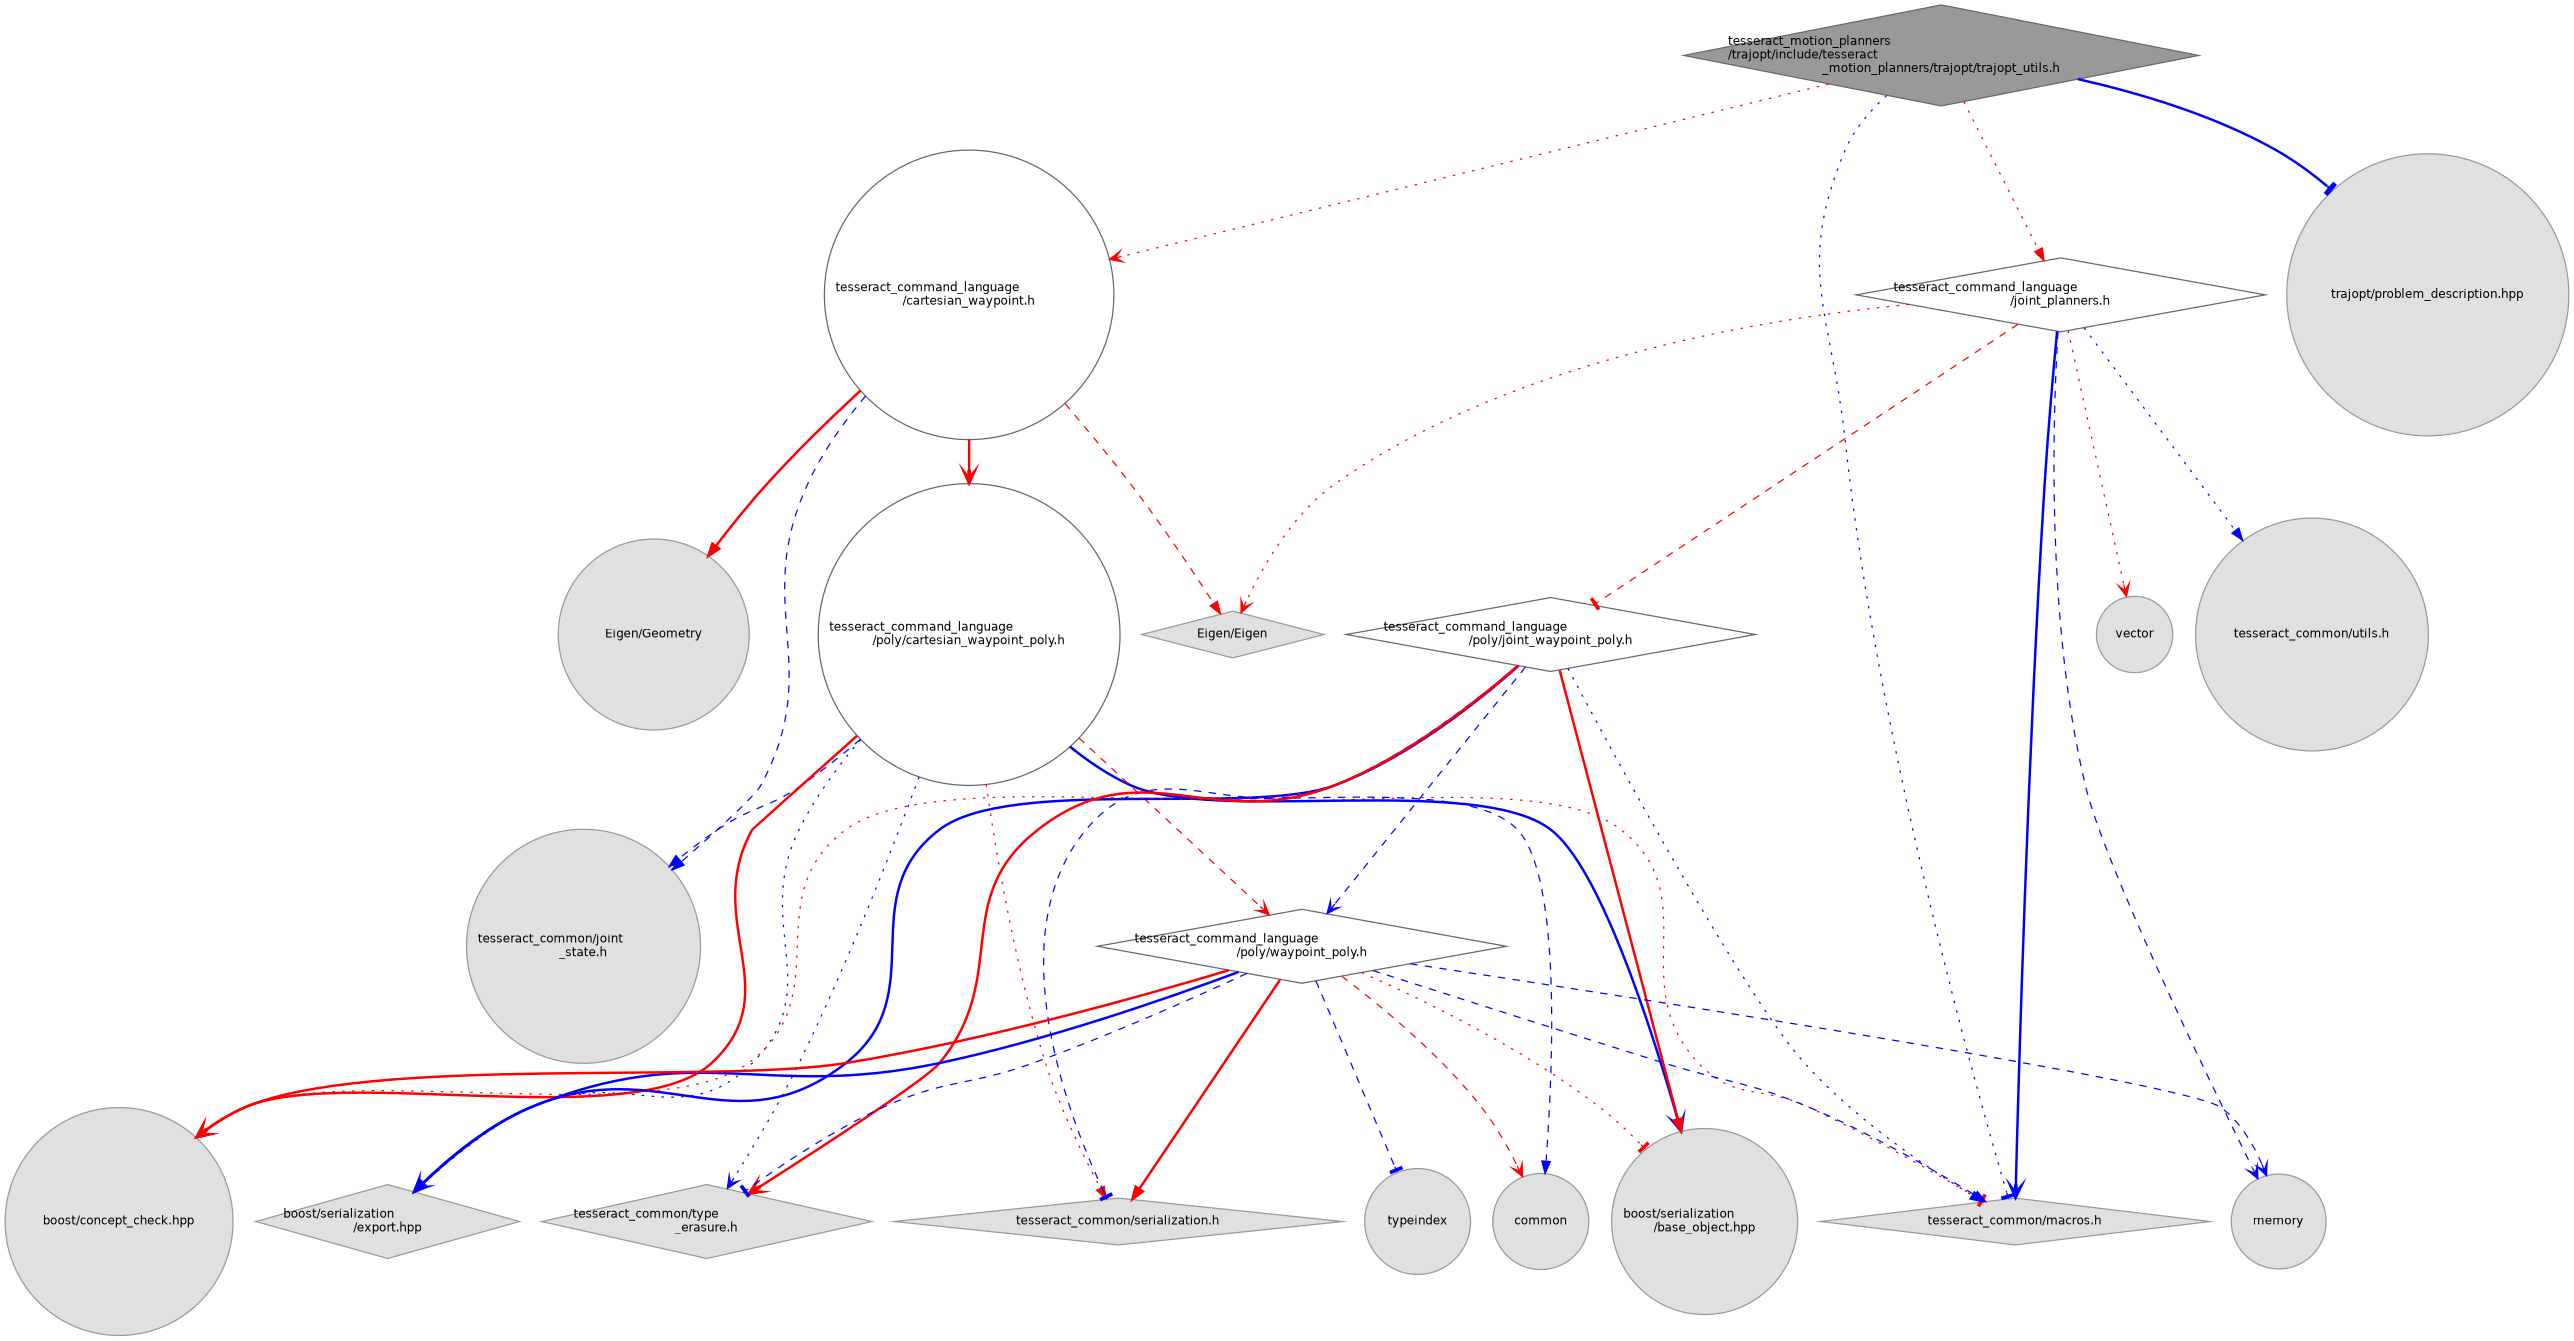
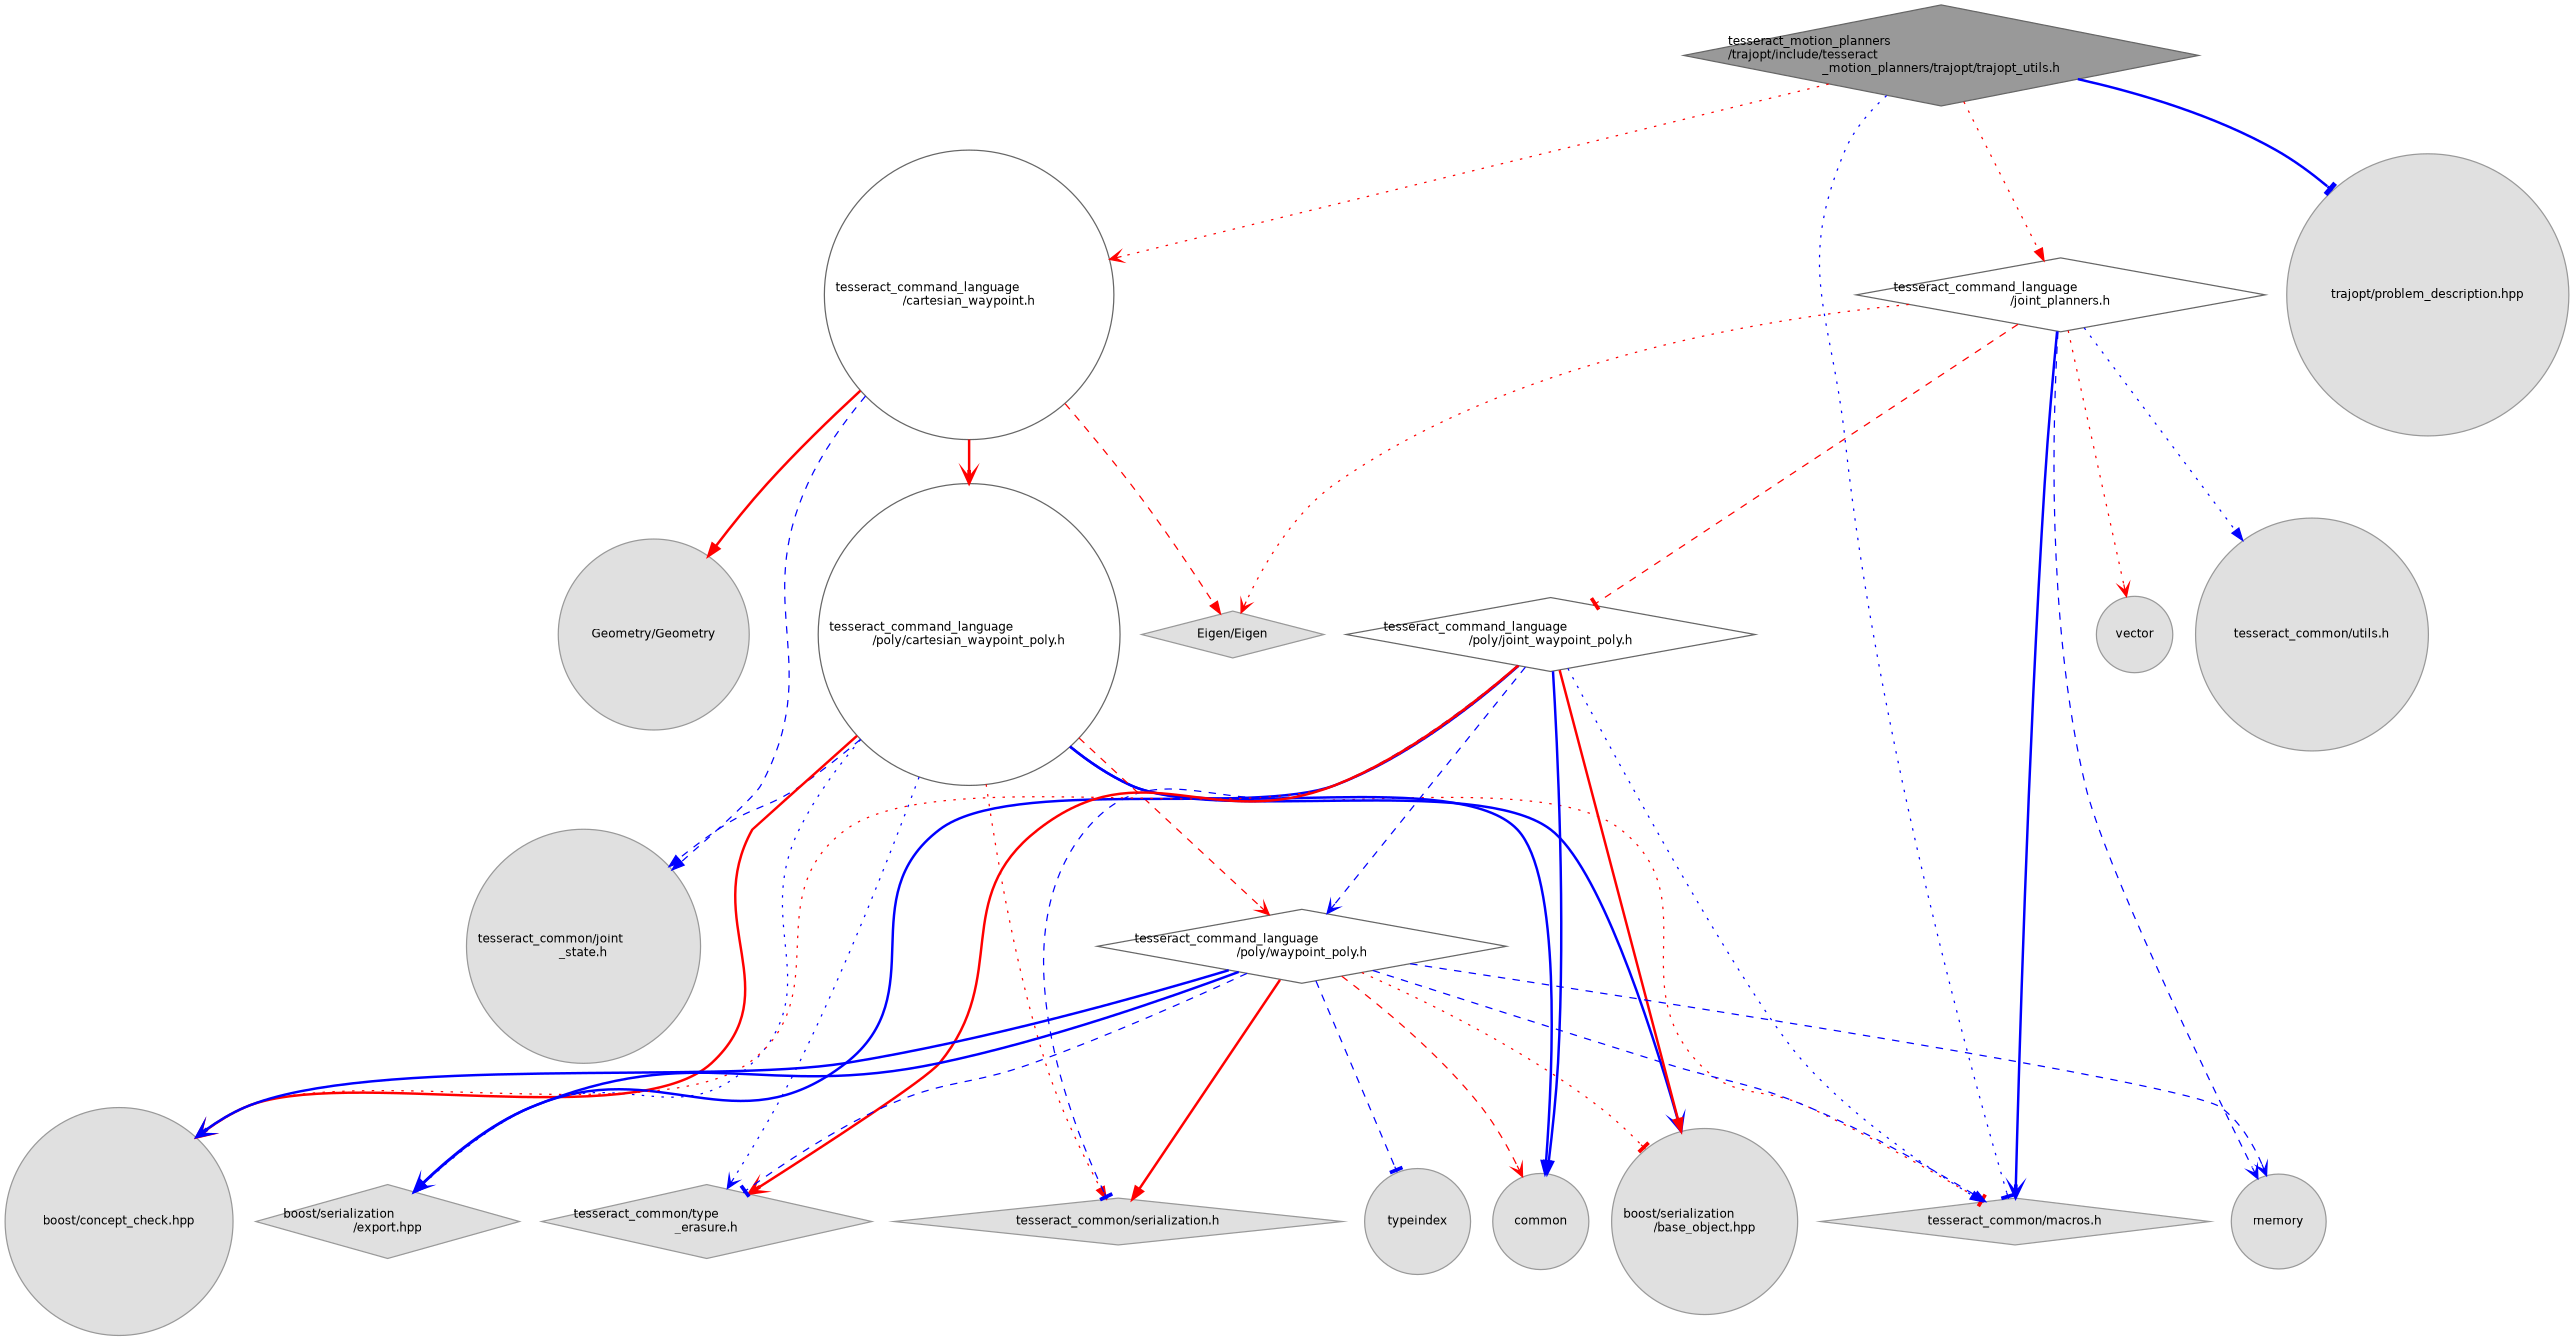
(654, 635) -> (654, 635)
(1514, 827) -> (1514, 827)
none -> (1561, 916)
(823, 1065) -> (823, 1065)
